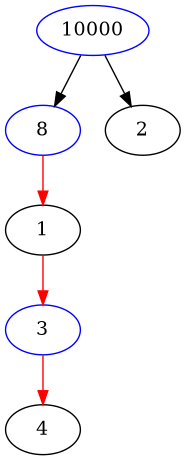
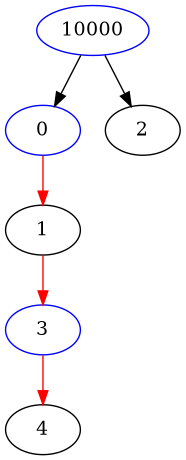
(43, 130) -> (43, 130)
